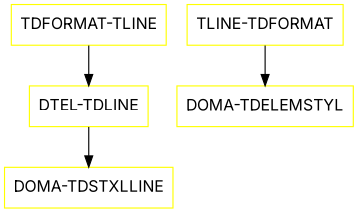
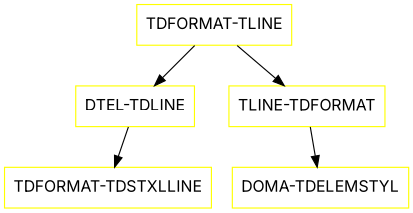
none -> (256, 62)
(89, 188) -> (108, 188)
